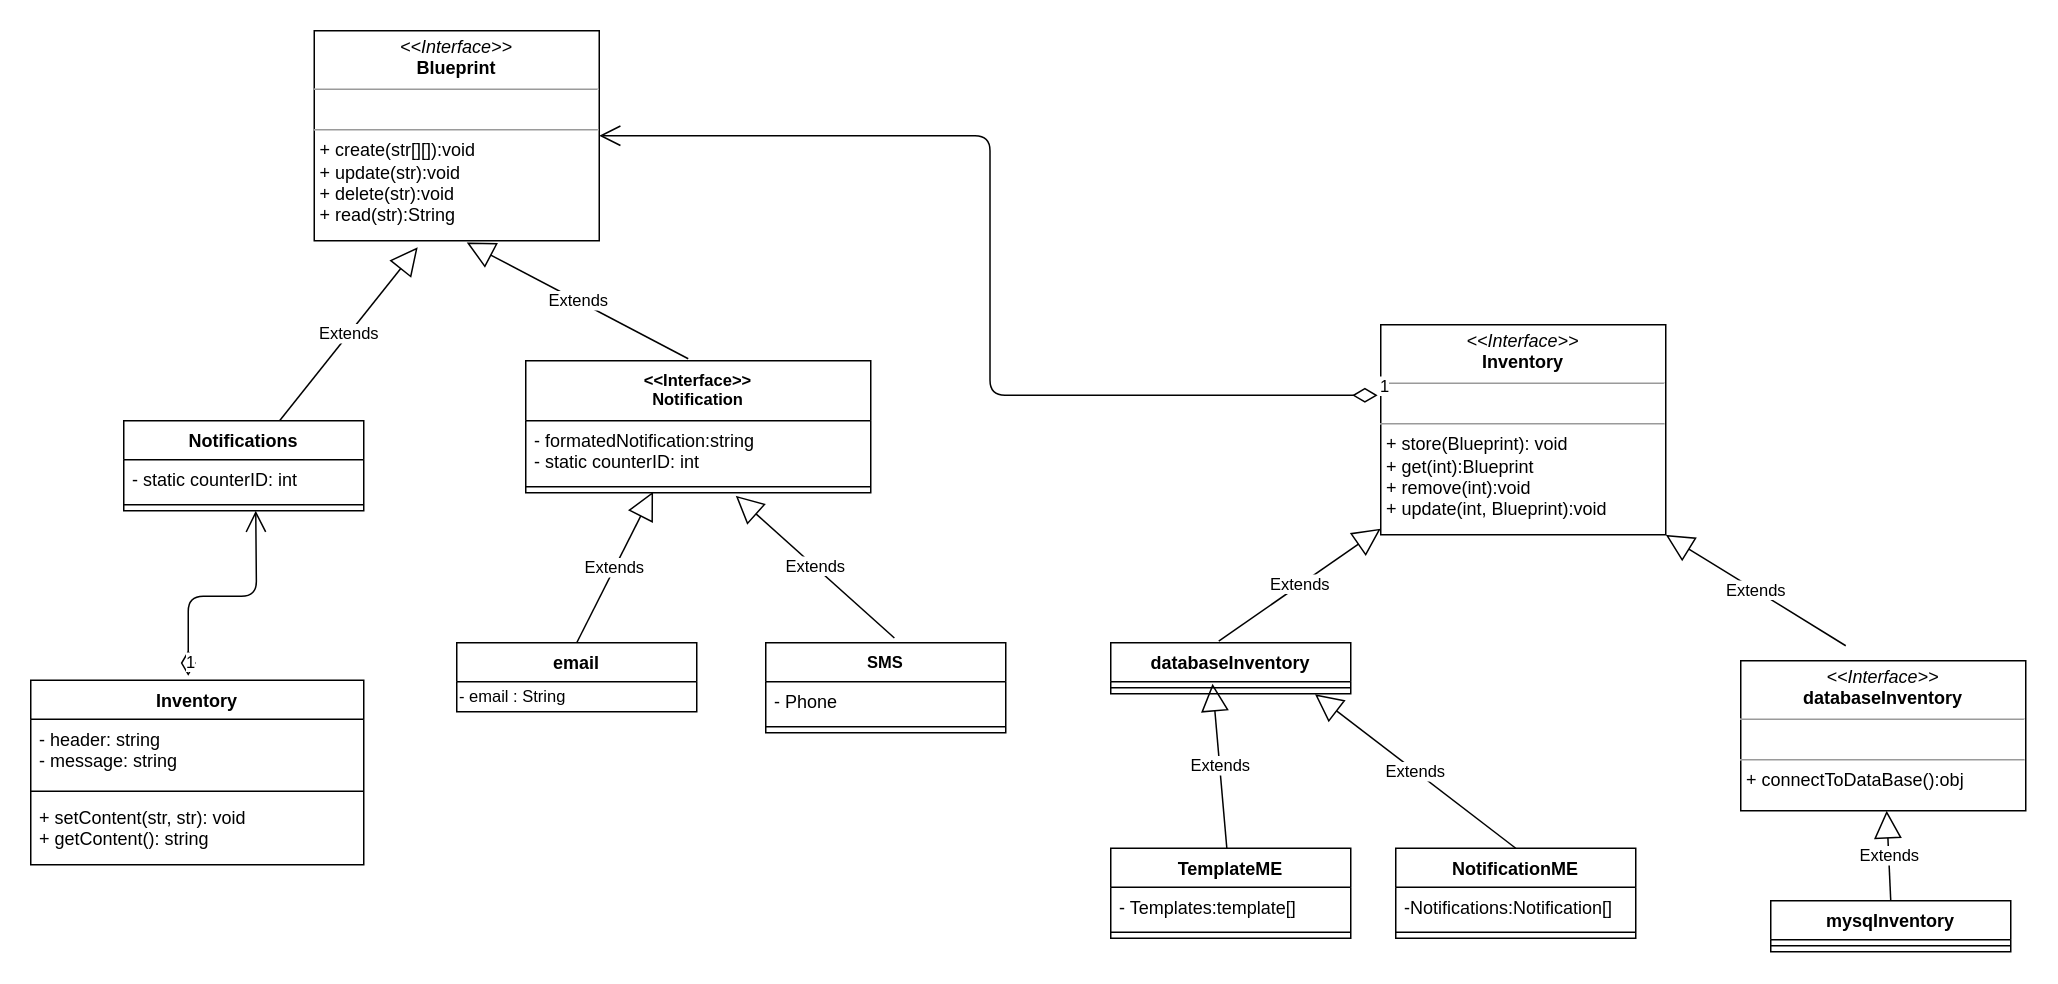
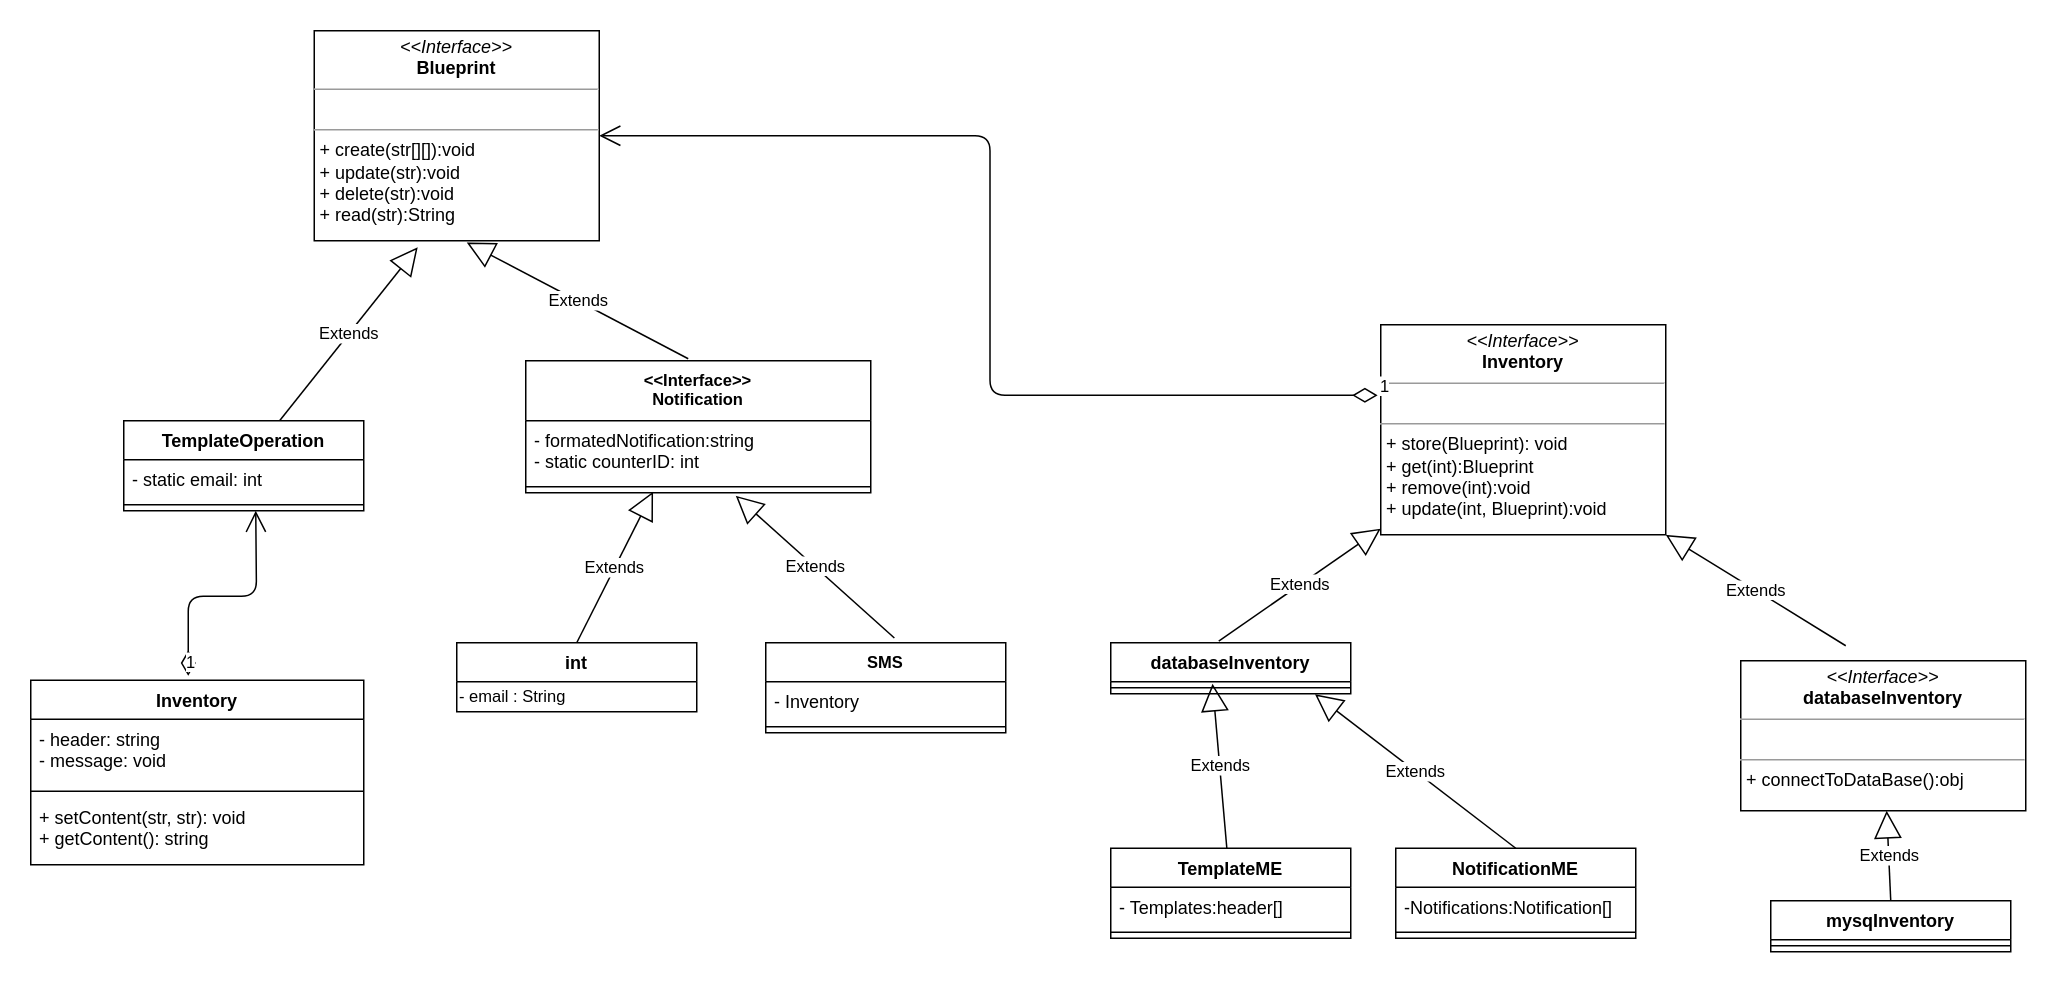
(243, 441) -> (243, 441)
(234, 480) -> (209, 480)
(576, 663) -> (576, 663)
(807, 702) -> (827, 702)
(110, 740) -> (110, 740)
(1221, 908) -> (1213, 908)
